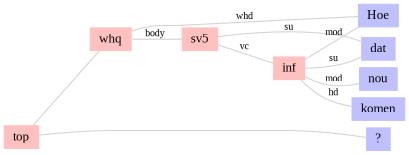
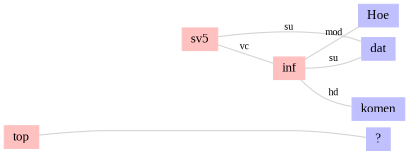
(111, 39) -> none
(378, 79) -> none
